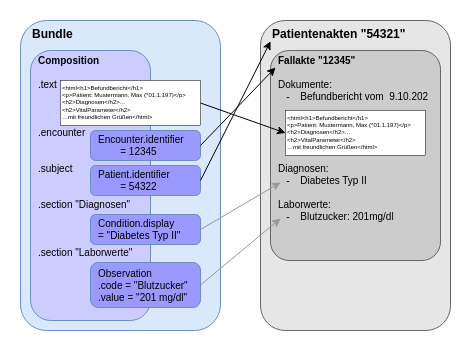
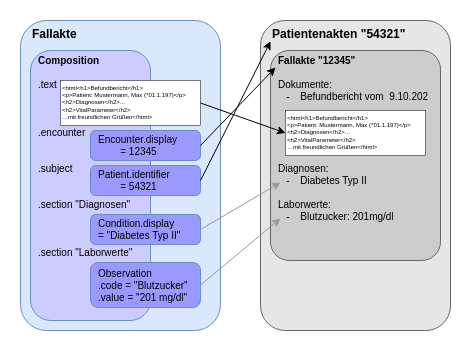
(51, 35) -> (56, 35)
(149, 146) -> (142, 146)
(142, 181) -> (142, 181)
